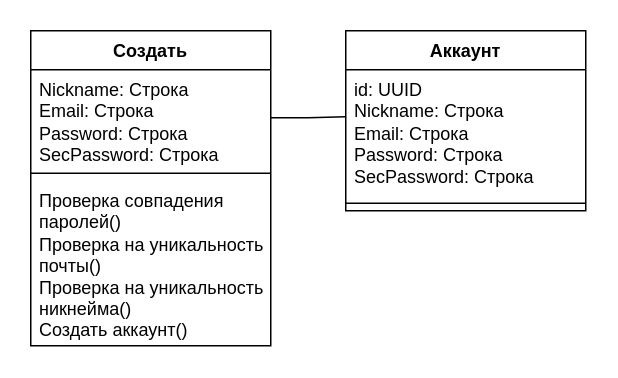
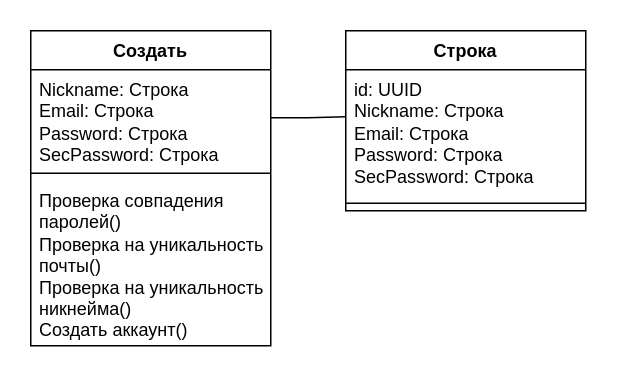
(466, 52) -> (466, 52)
